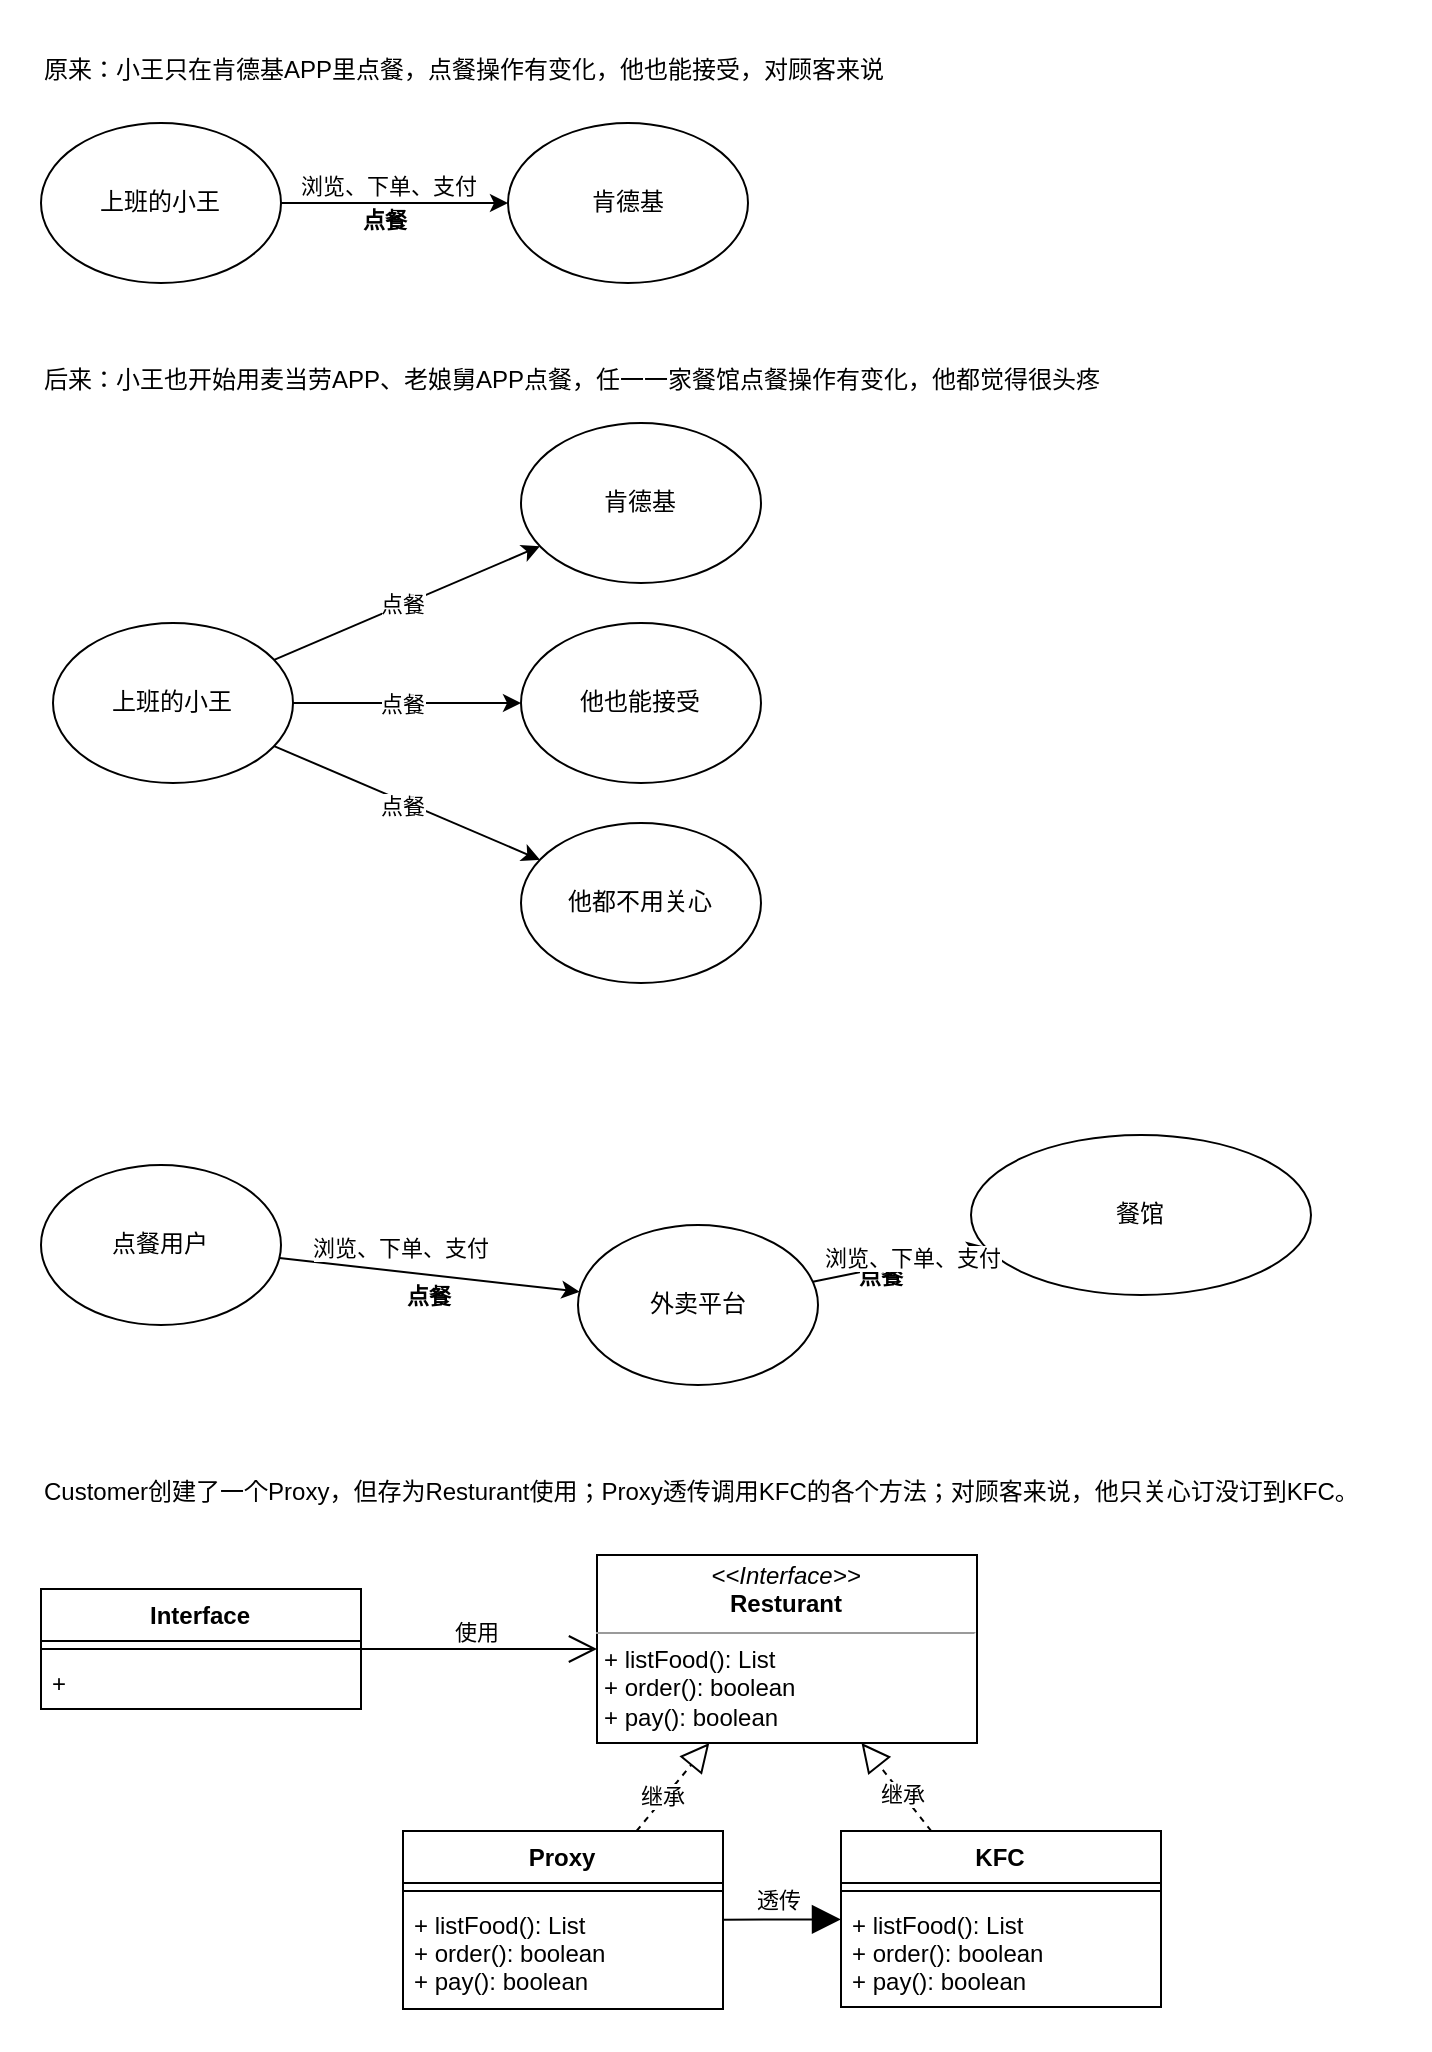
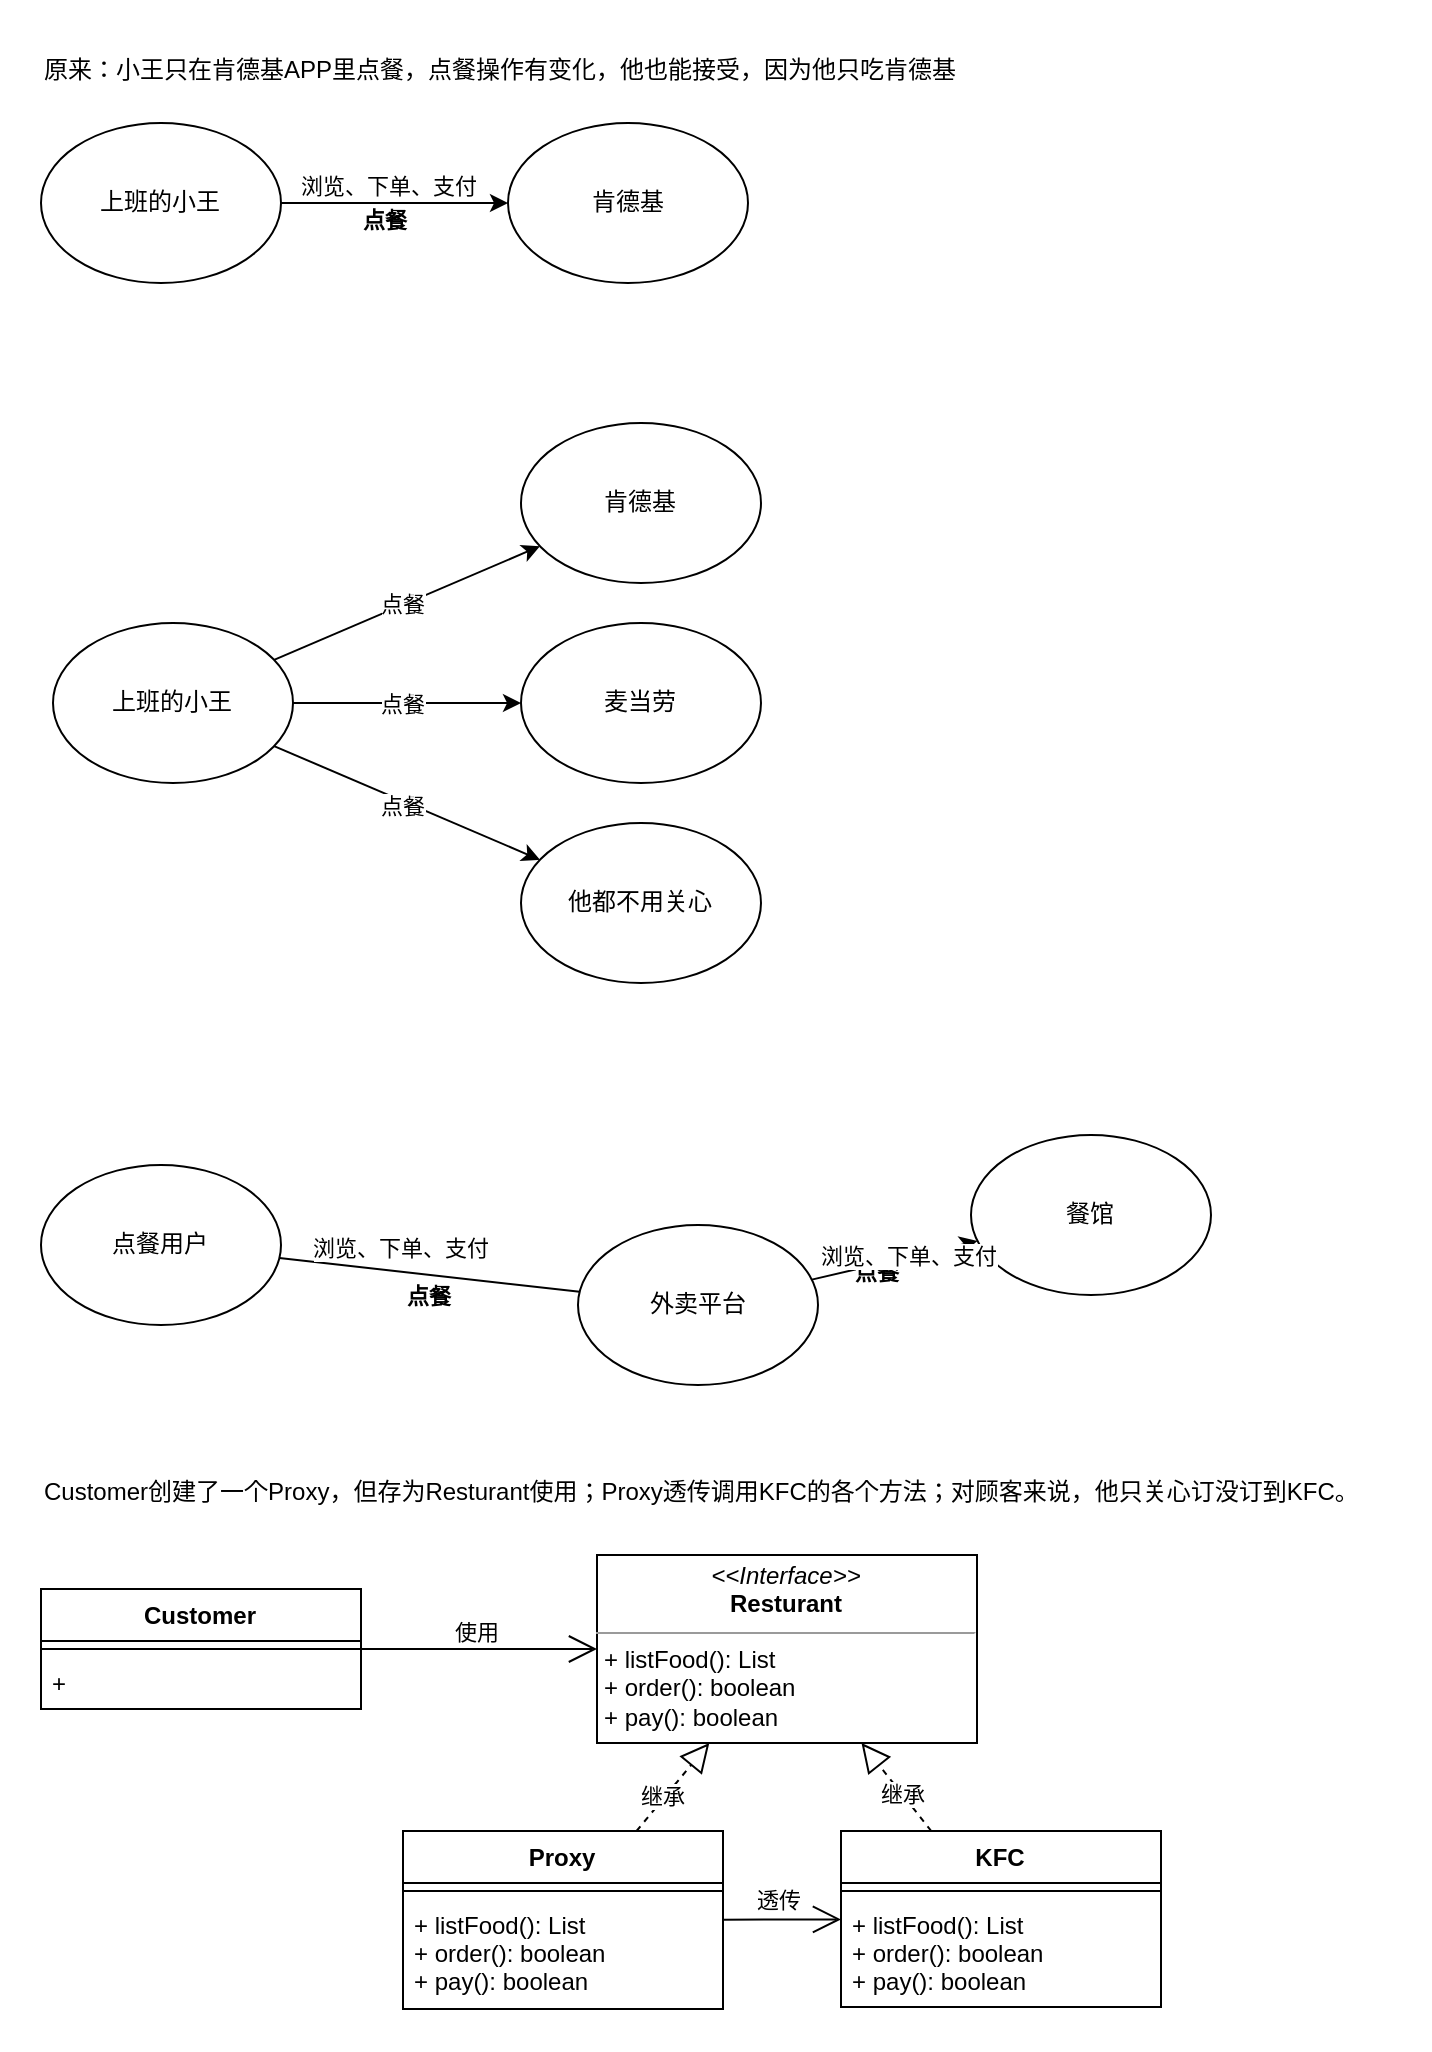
(461, 71) -> (497, 71)
(599, 381) -> none
(641, 703) -> (641, 703)
(1141, 1215) -> (1091, 1215)
(564, 1290) -> (570, 1291)
(200, 1616) -> (200, 1616)
(811, 1919) -> (821, 1919)
